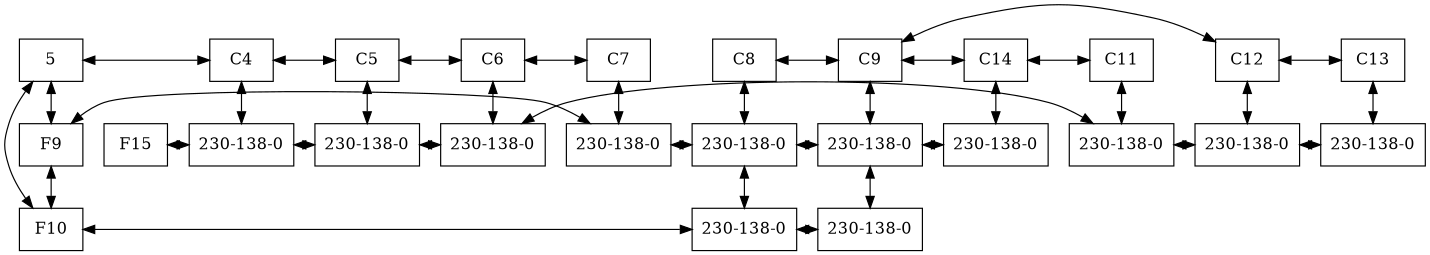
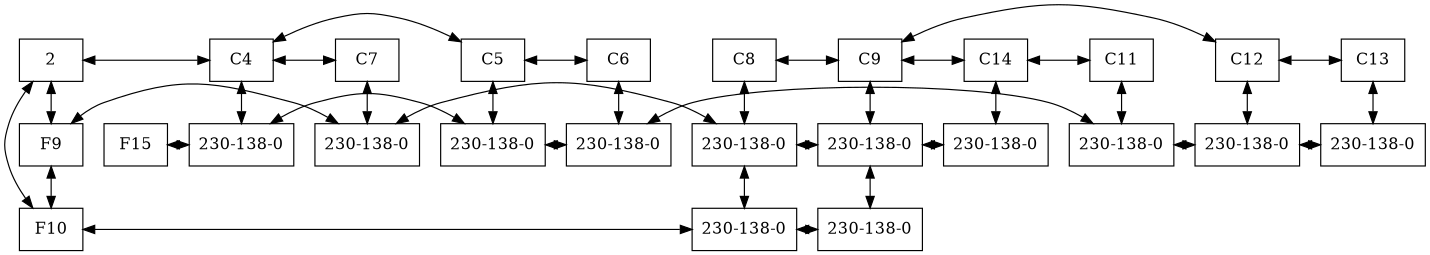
(51, 60) -> (51, 60)
(556, 60) -> (304, 60)
